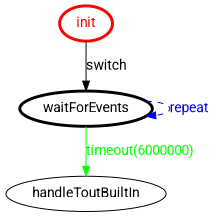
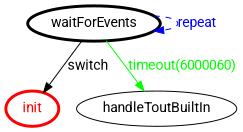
(86, 61) -> (66, 63)
(140, 151) -> (182, 66)
